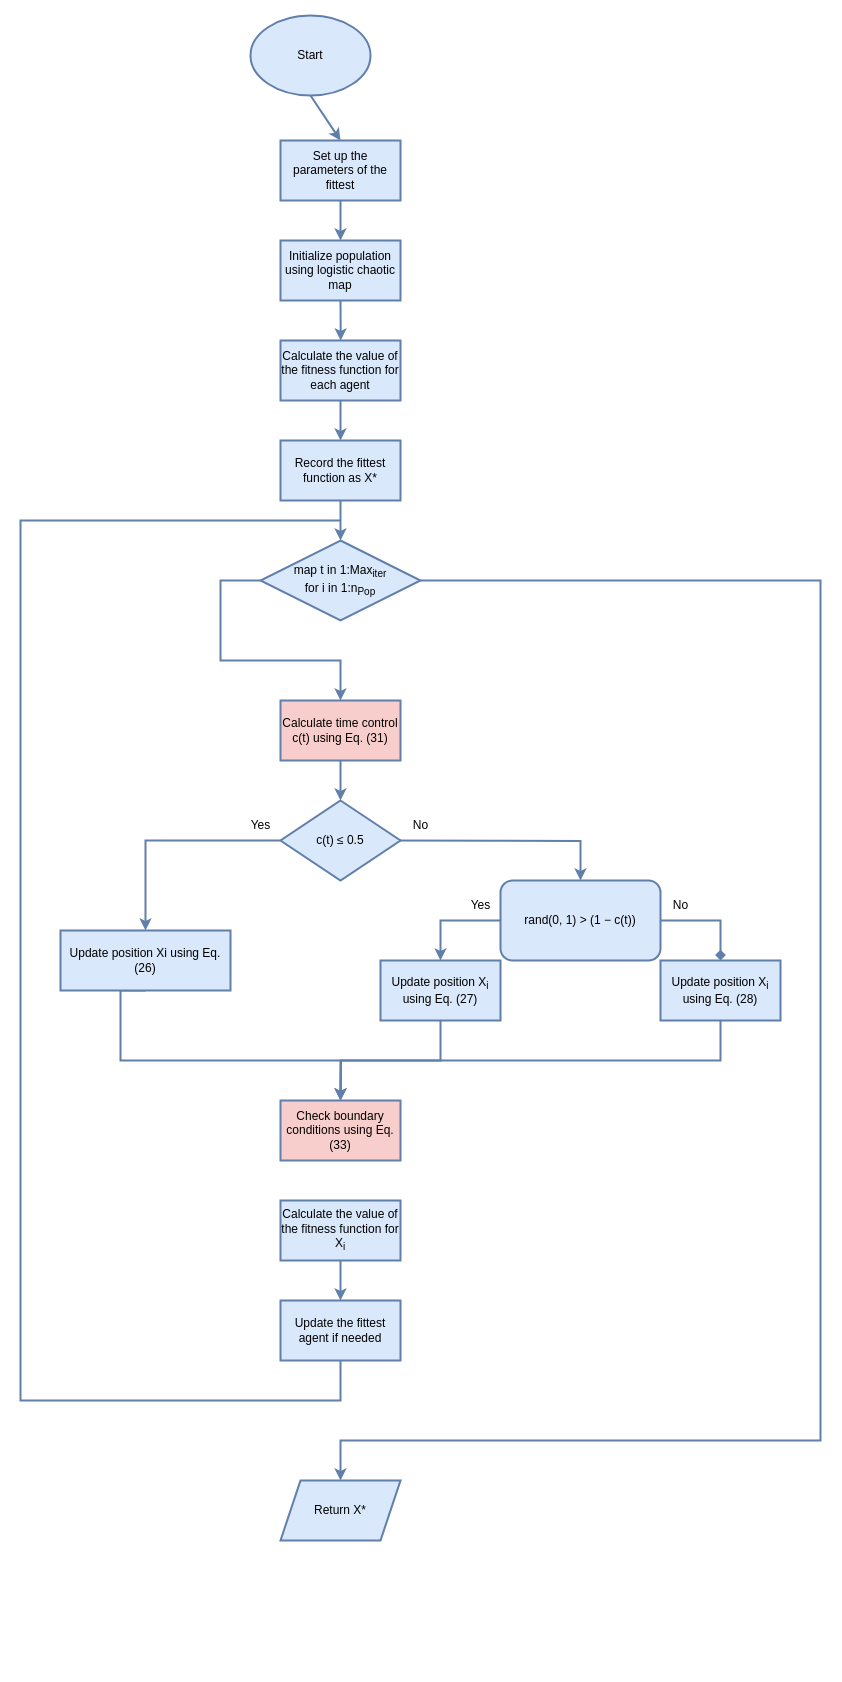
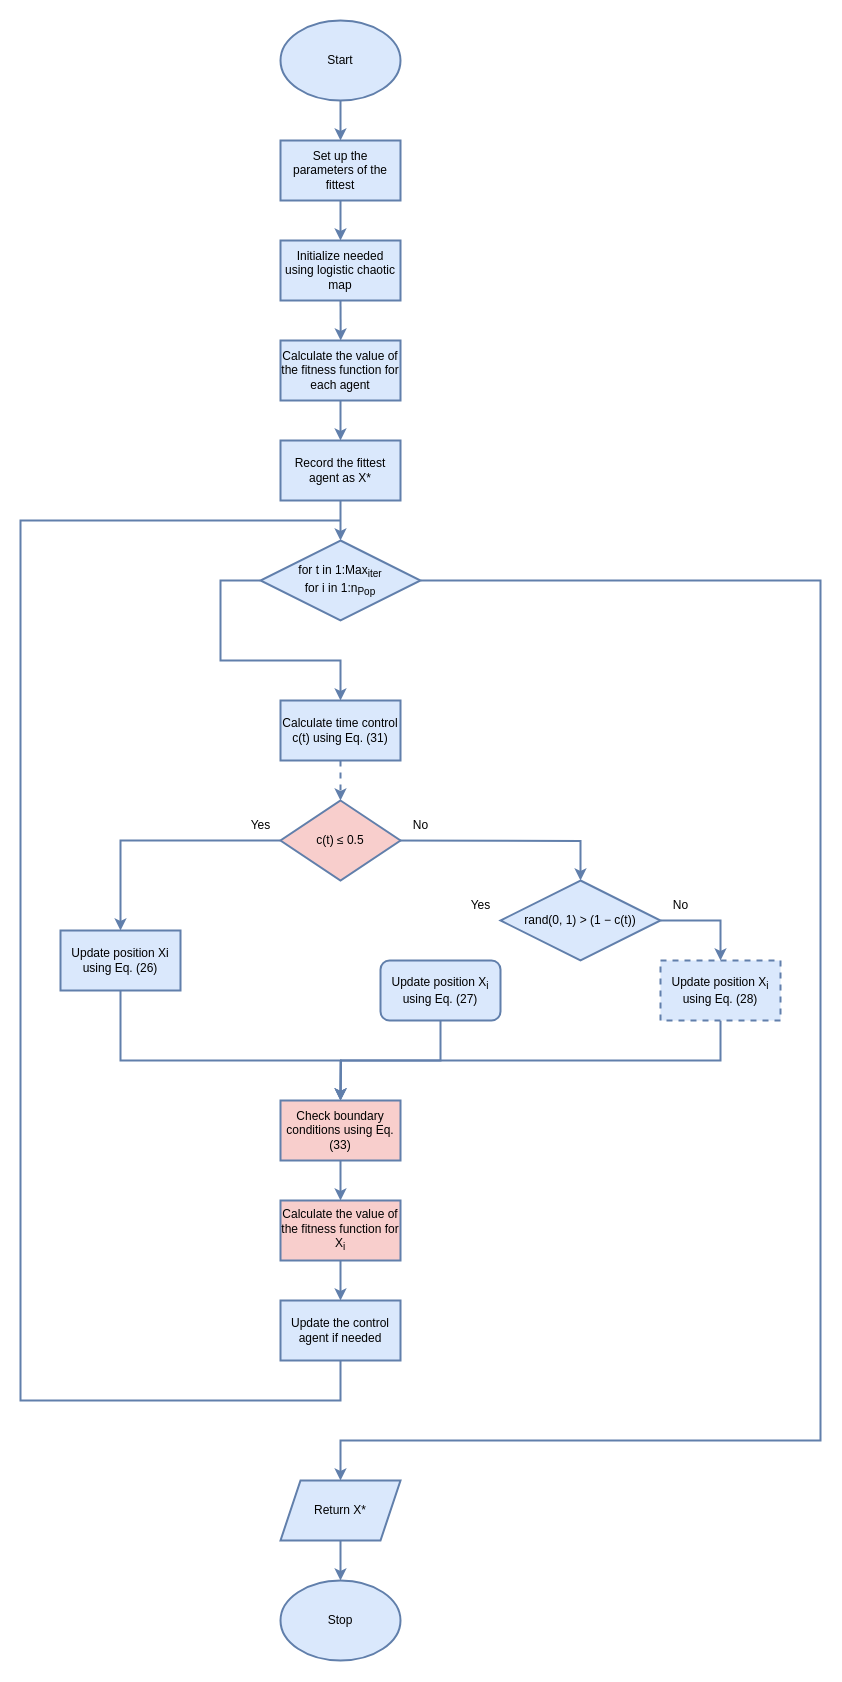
(311, 56) -> (341, 61)
(341, 271) -> (341, 271)
(341, 471) -> (341, 471)
(341, 581) -> (341, 581)
(341, 731) -> (341, 731)
(341, 773) -> (341, 773)
(341, 841) -> (341, 841)
(456, 921) -> none
(581, 921) -> (581, 921)
(721, 949) -> (721, 950)
(146, 961) -> (121, 961)
(441, 991) -> (441, 991)
(721, 991) -> (721, 991)
none -> (341, 1176)
(341, 1231) -> (341, 1231)
(341, 1331) -> (341, 1331)
none -> (341, 1556)
none -> (341, 1621)
